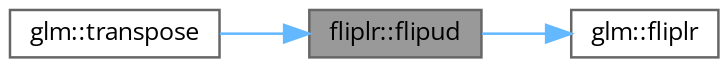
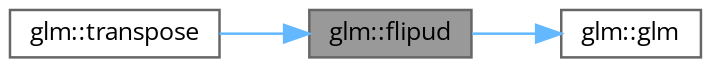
(395, 34) -> (390, 34)
(645, 34) -> (631, 34)
